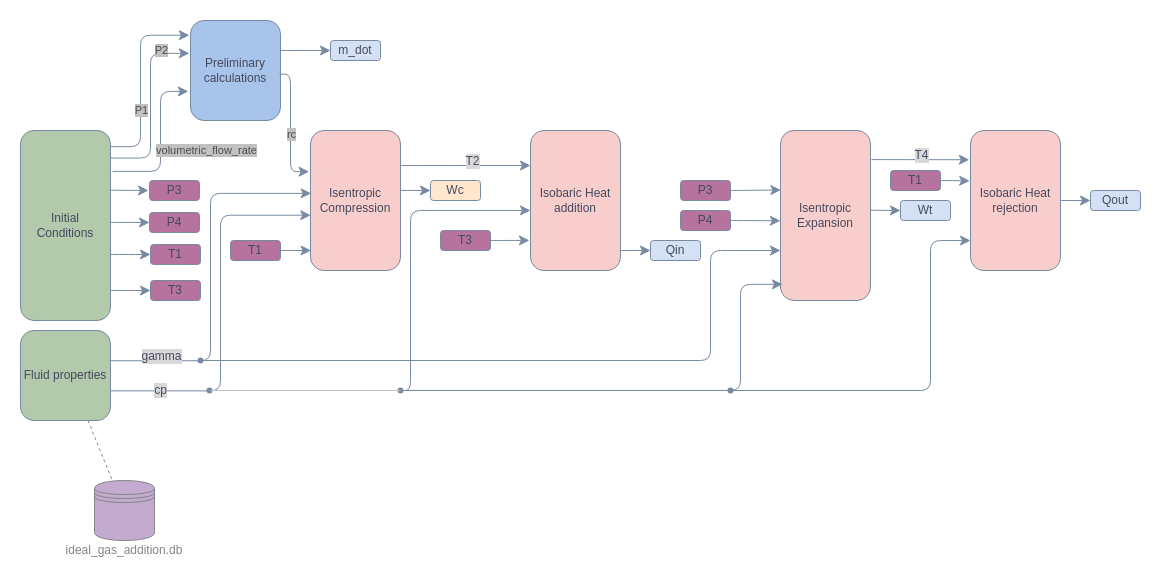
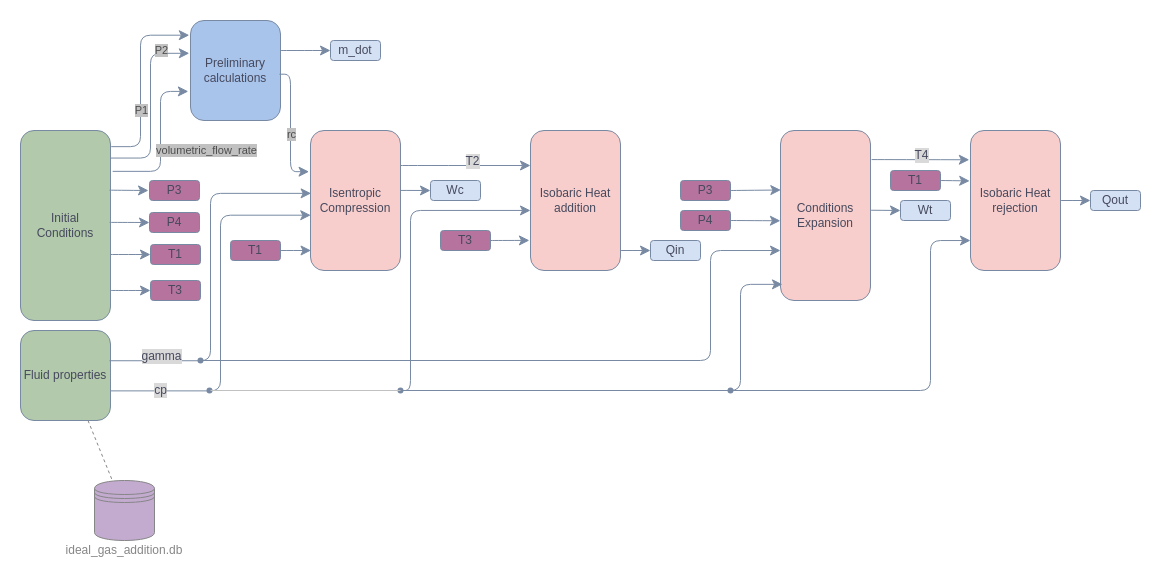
(456, 191) -> (456, 191)
(826, 216) -> (826, 216)
